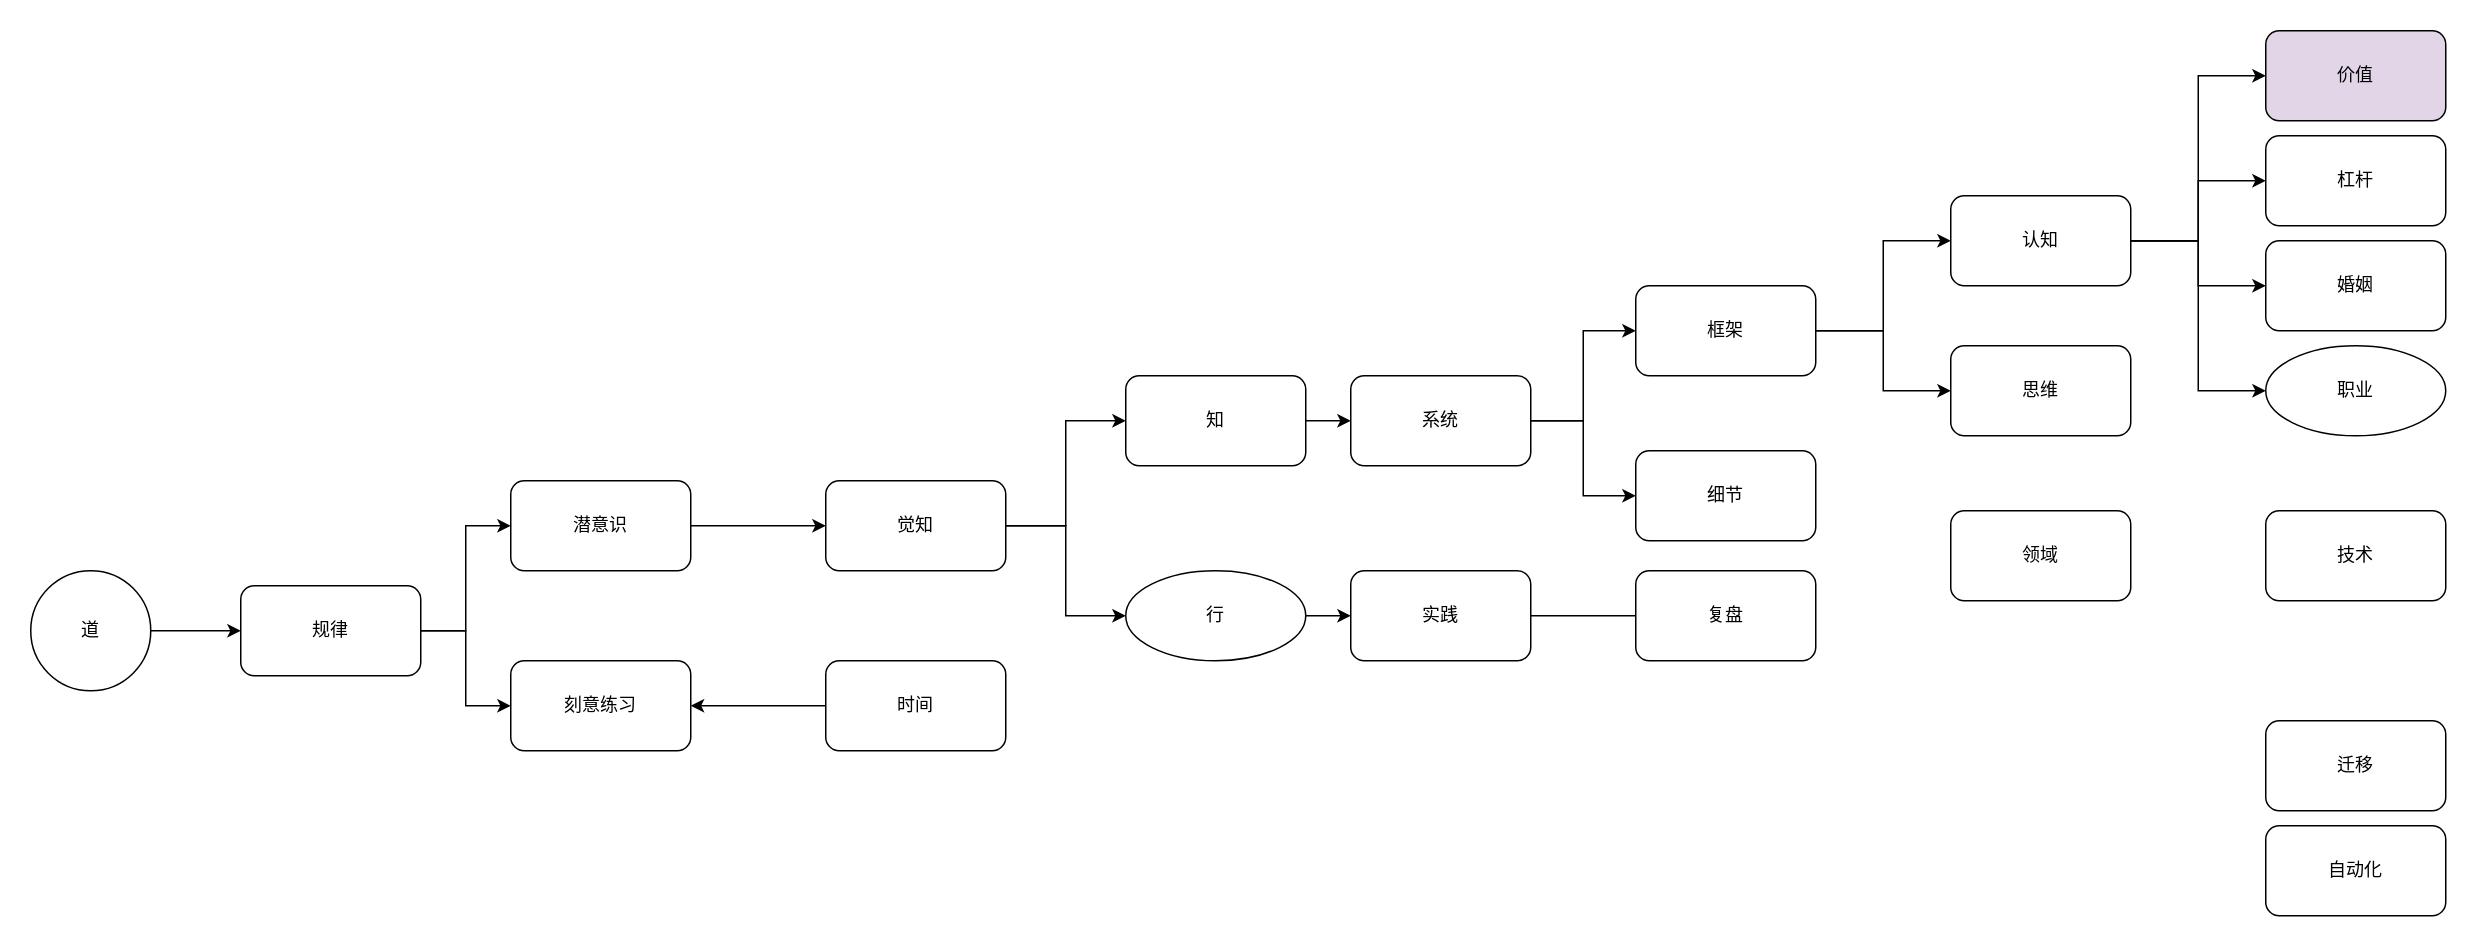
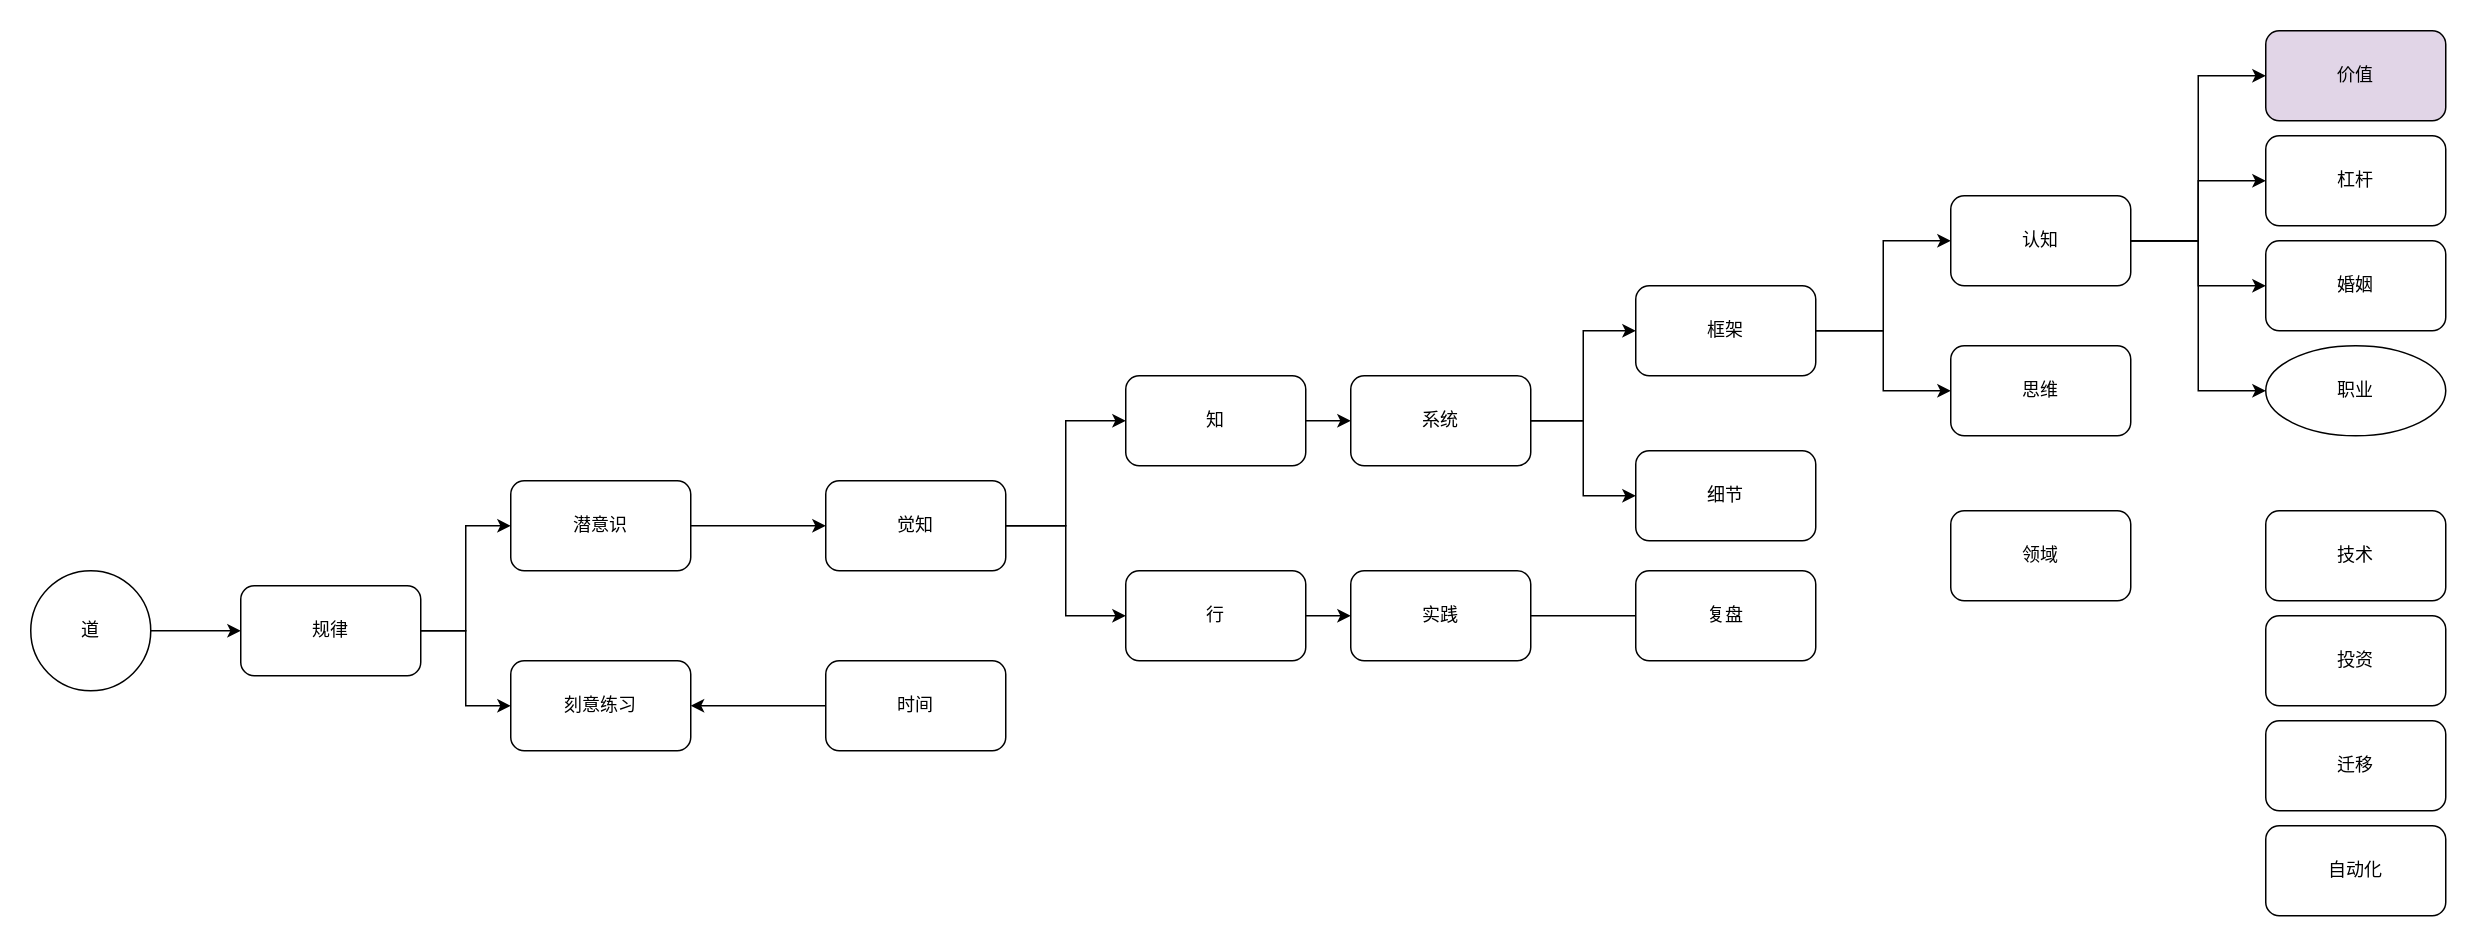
(1216, 616) -> (1216, 616)
none -> (2356, 661)
